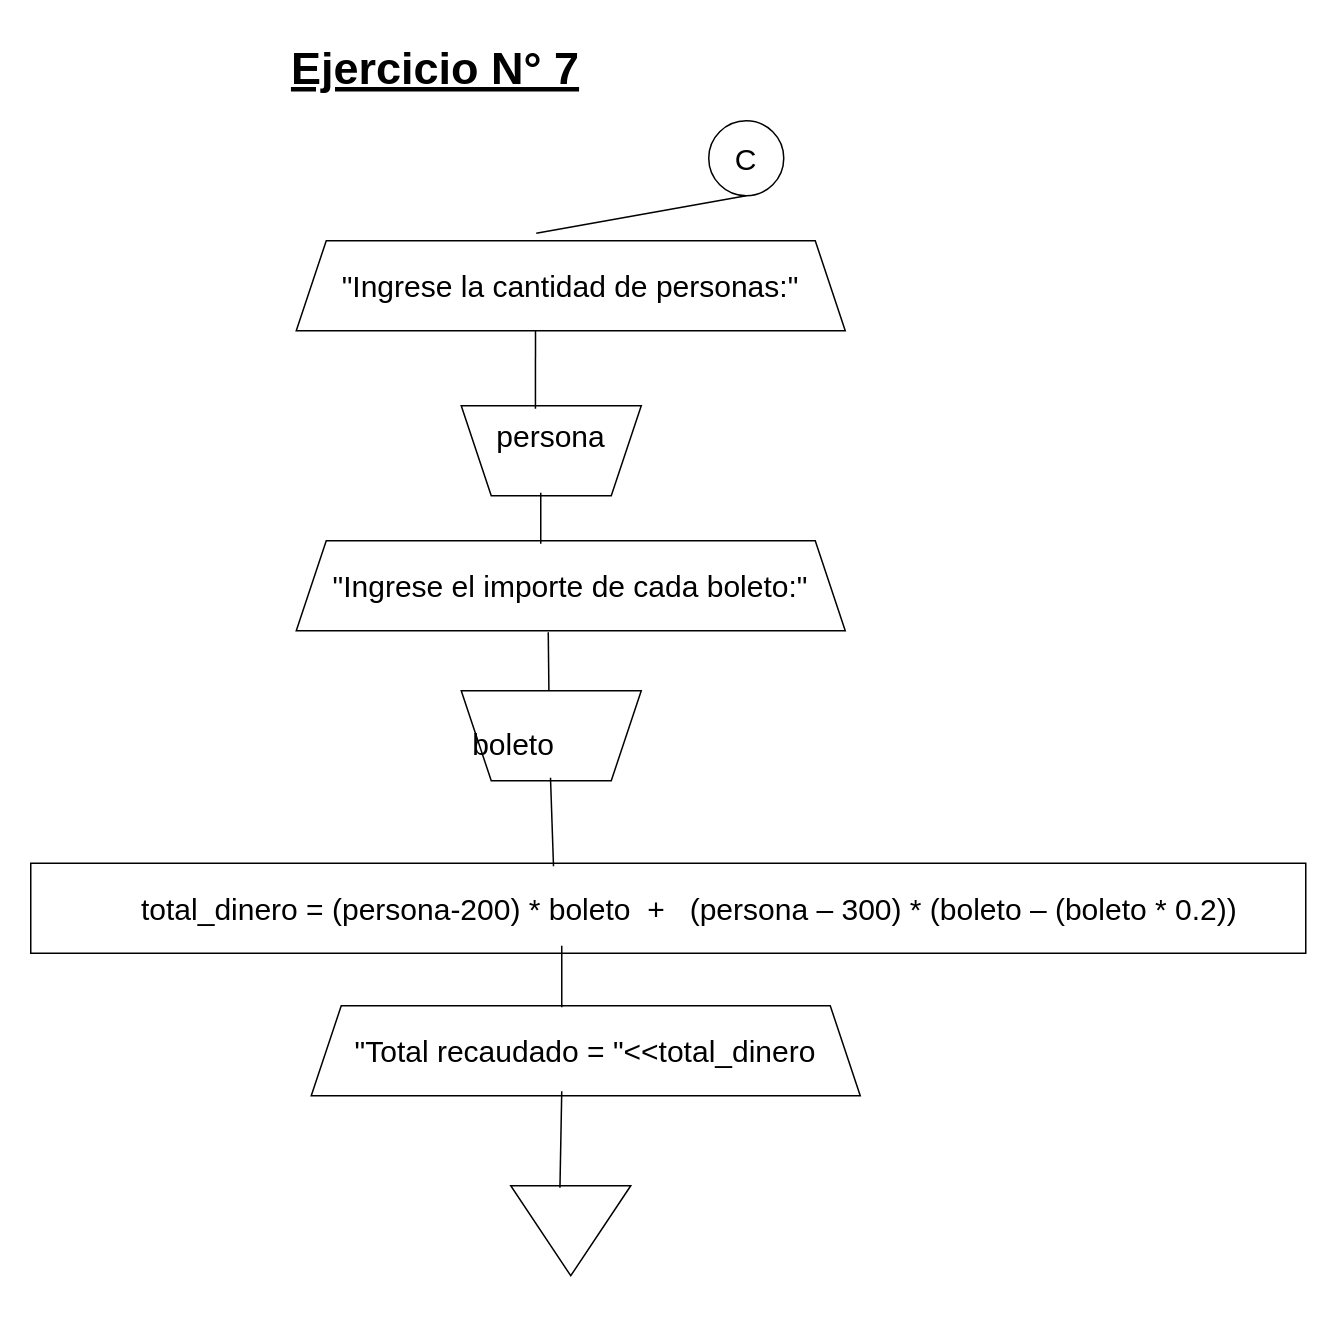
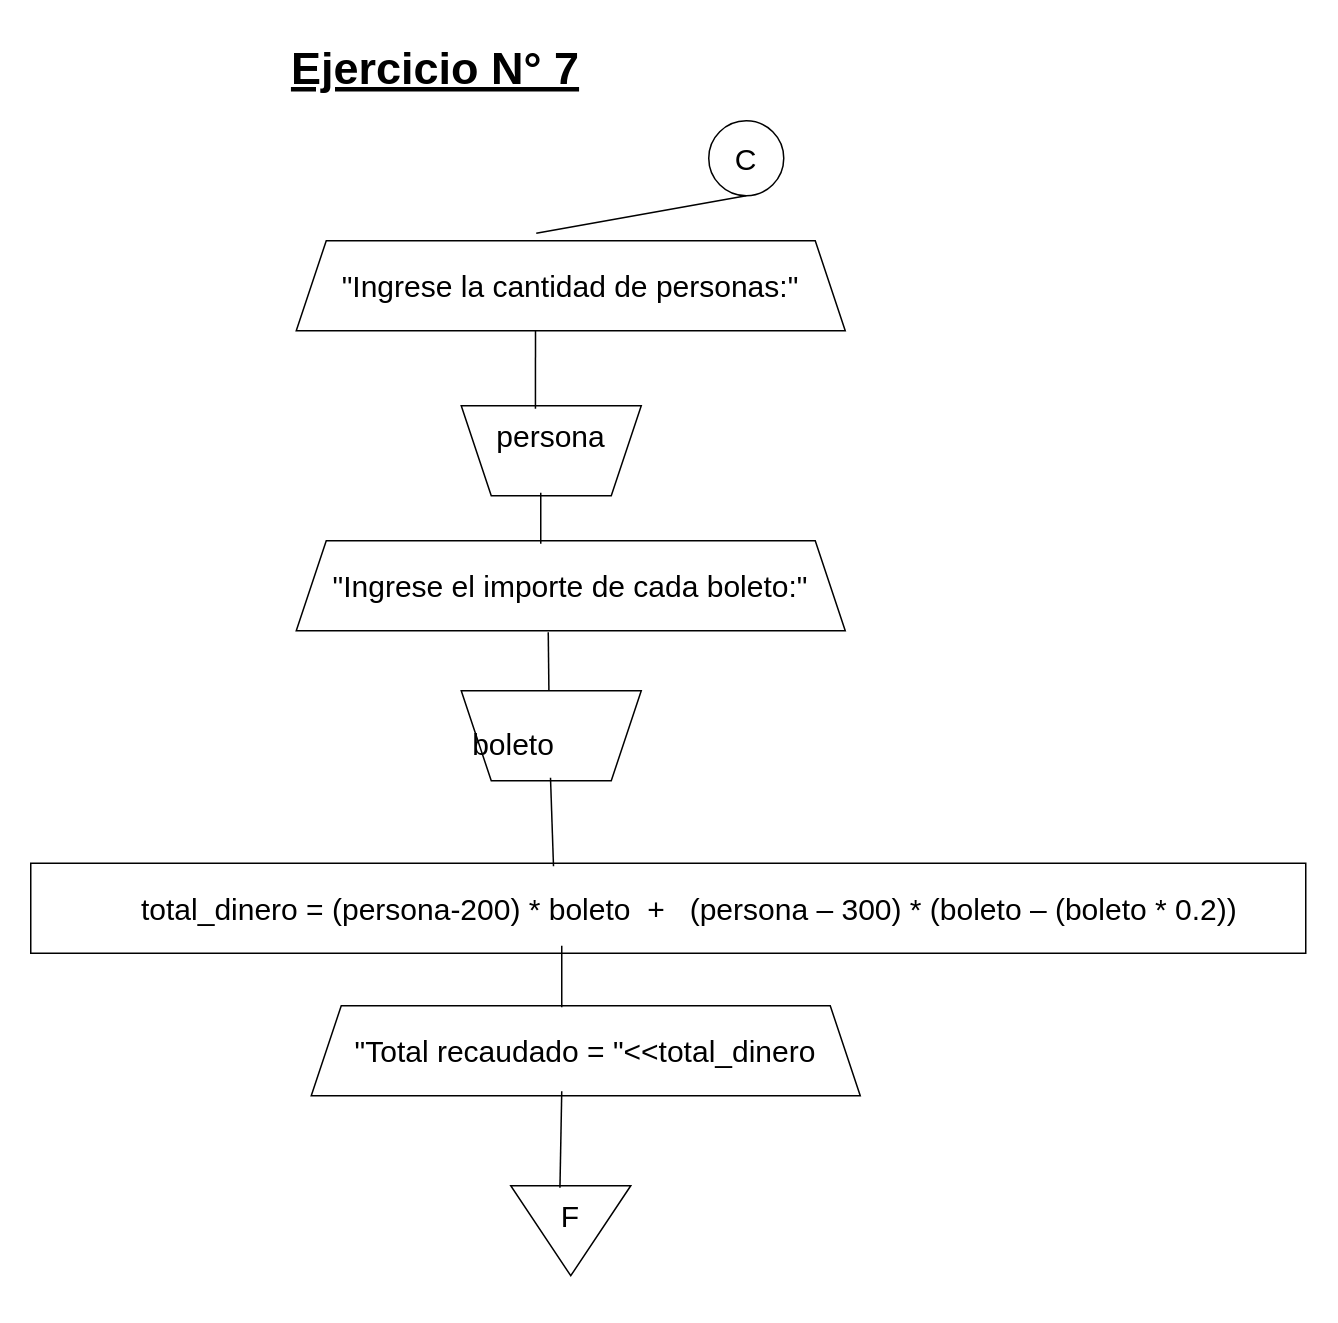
none -> (571, 1216)
